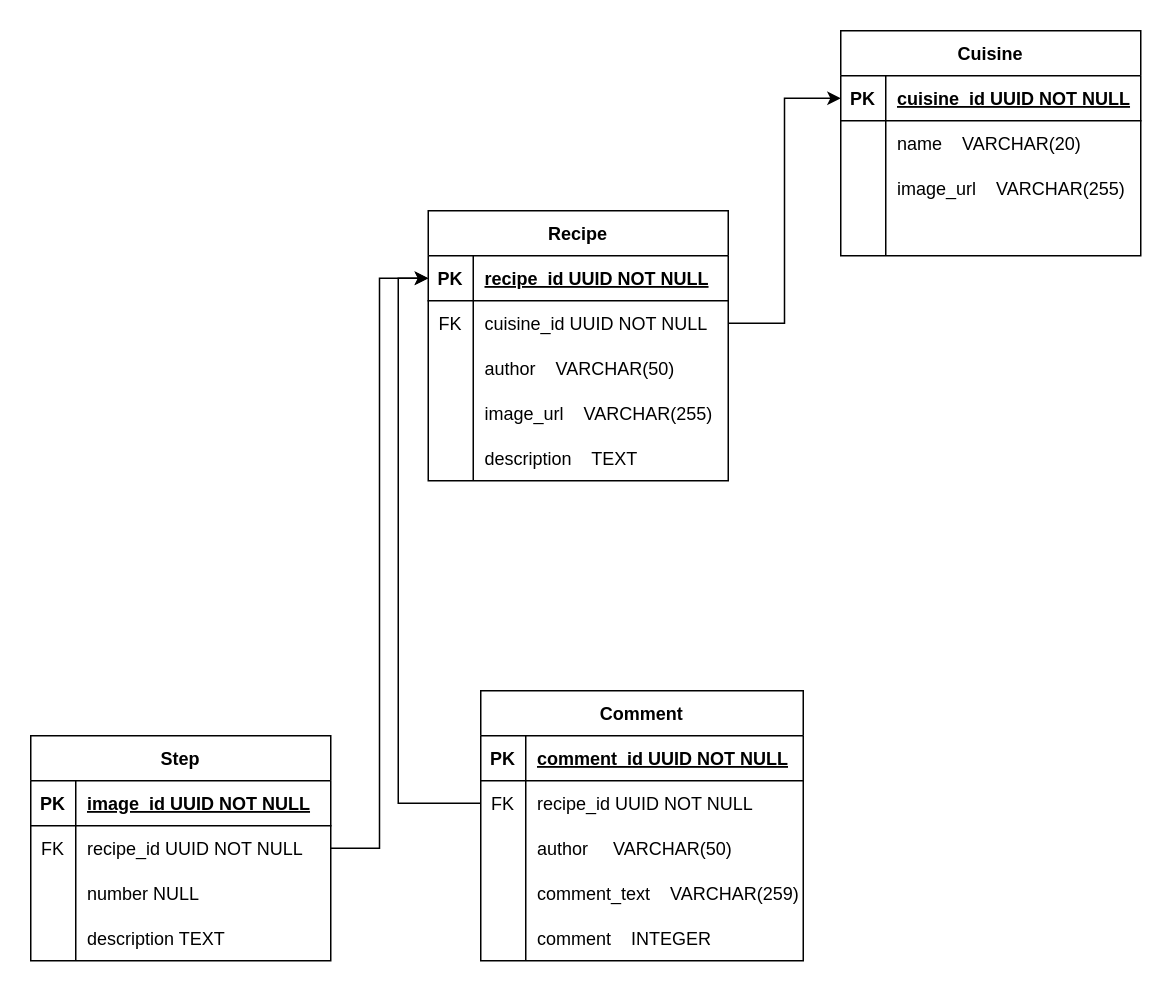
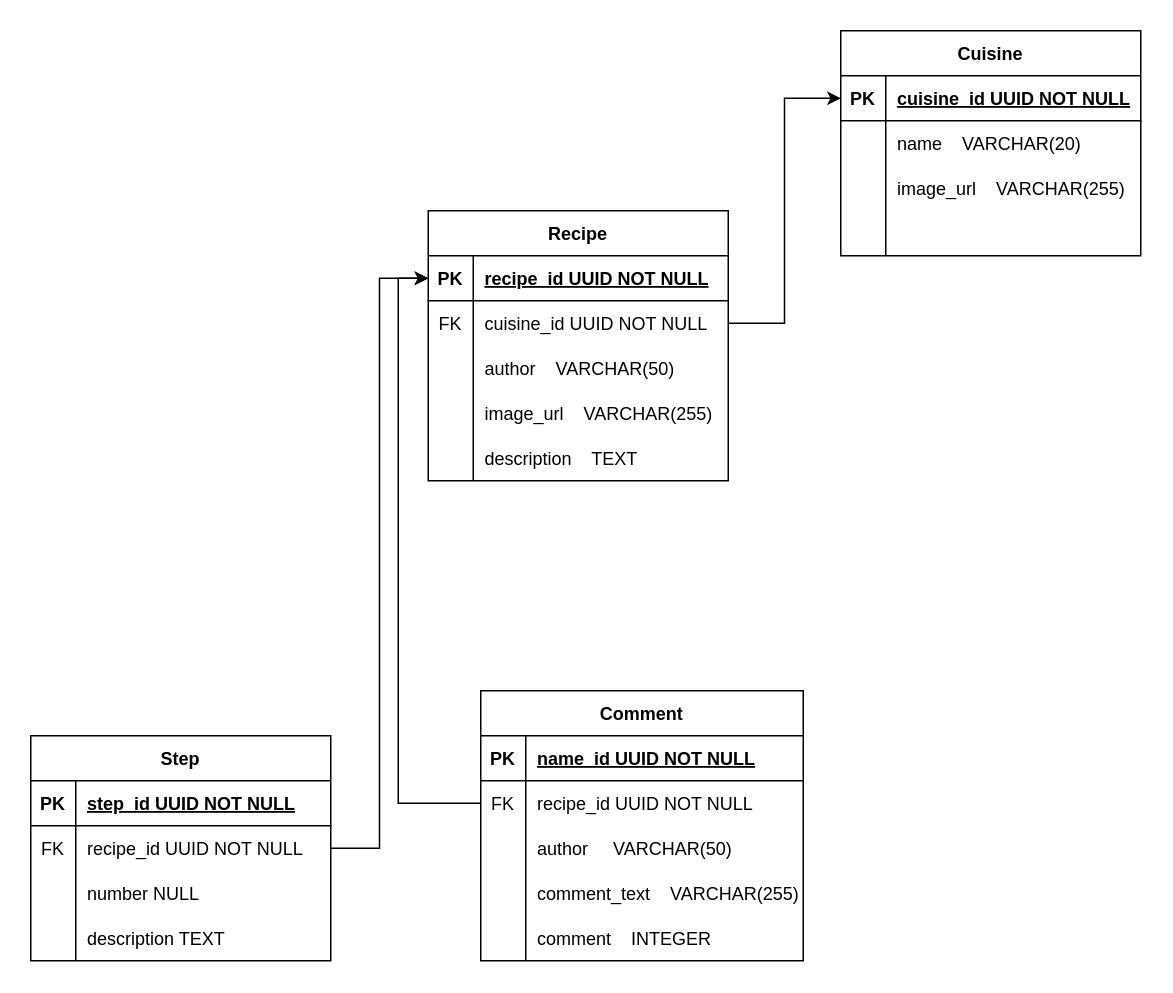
(649, 759) -> (633, 759)
(186, 804) -> (183, 804)
(678, 894) -> (678, 894)
